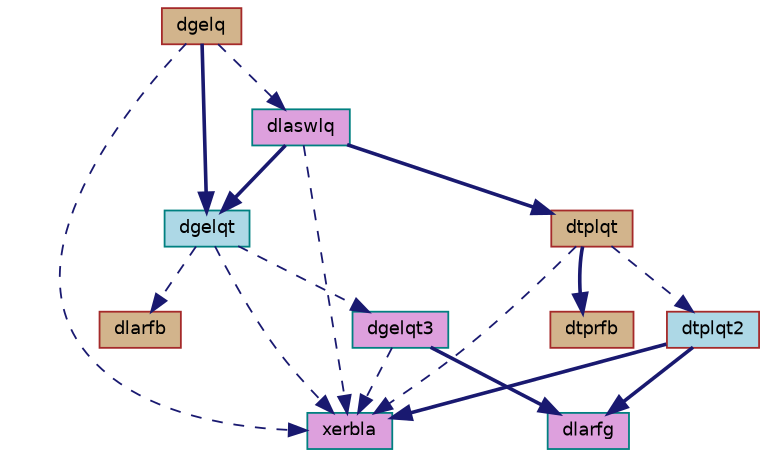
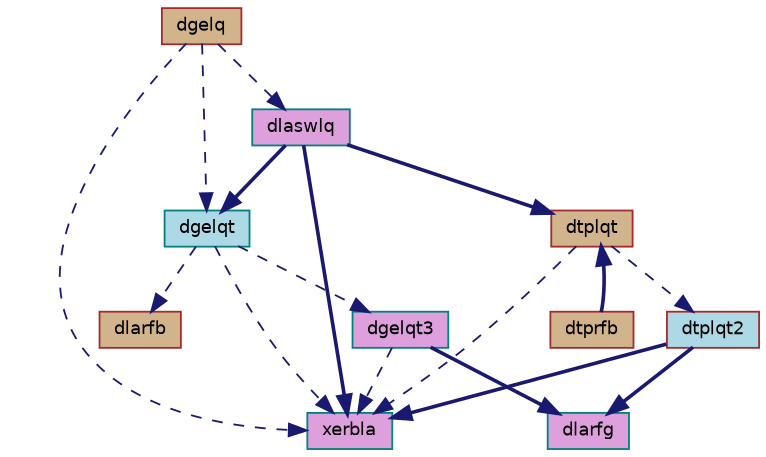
(204, 118) -> (204, 118)
(324, 270) -> (324, 270)
(580, 270) -> (604, 288)
